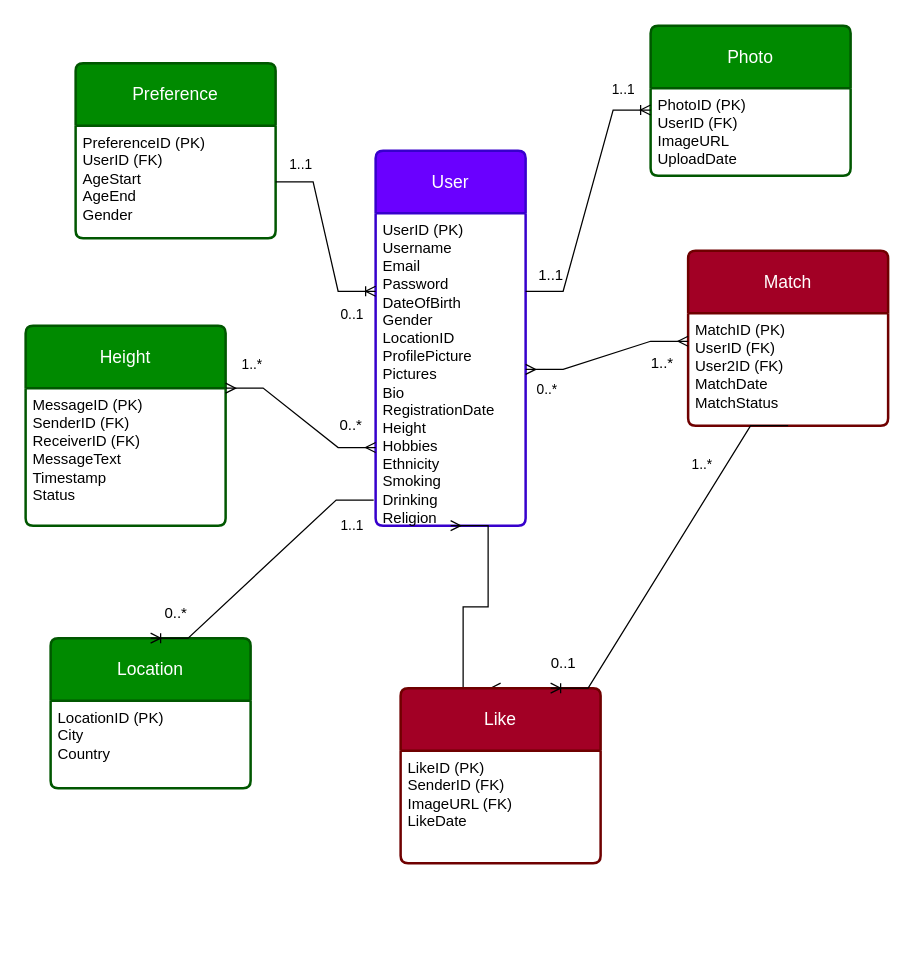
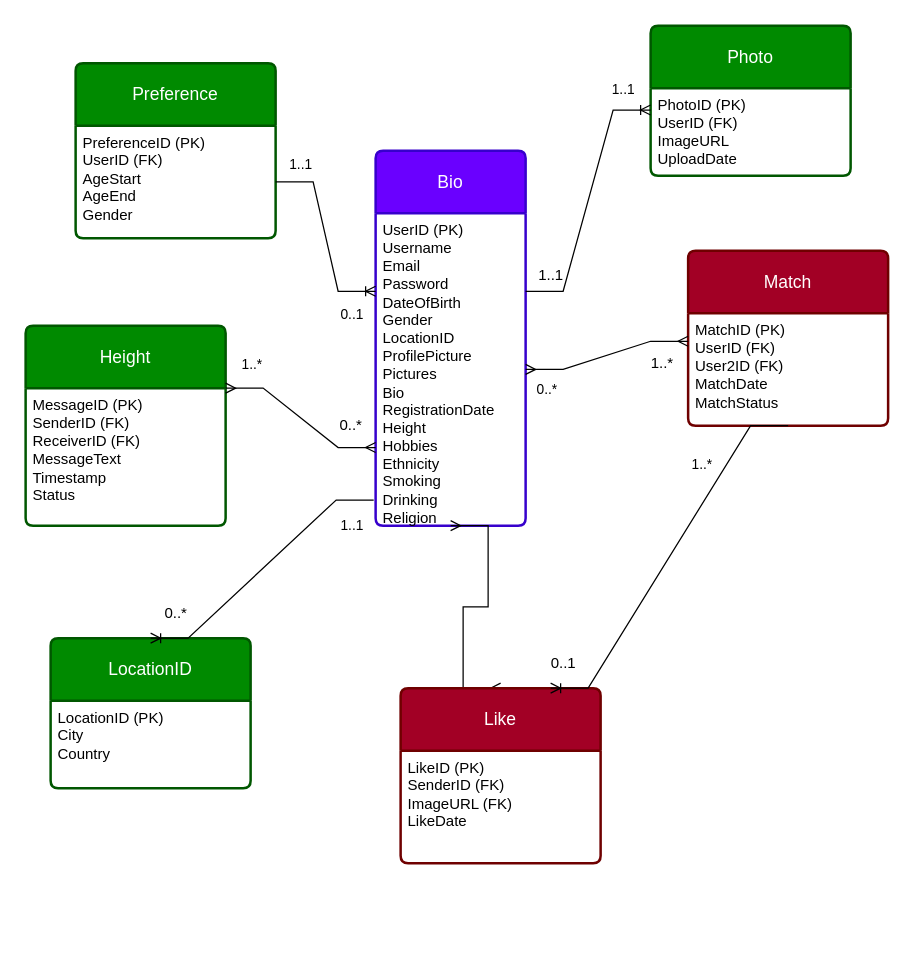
(451, 182) -> (451, 182)
(151, 669) -> (151, 669)
